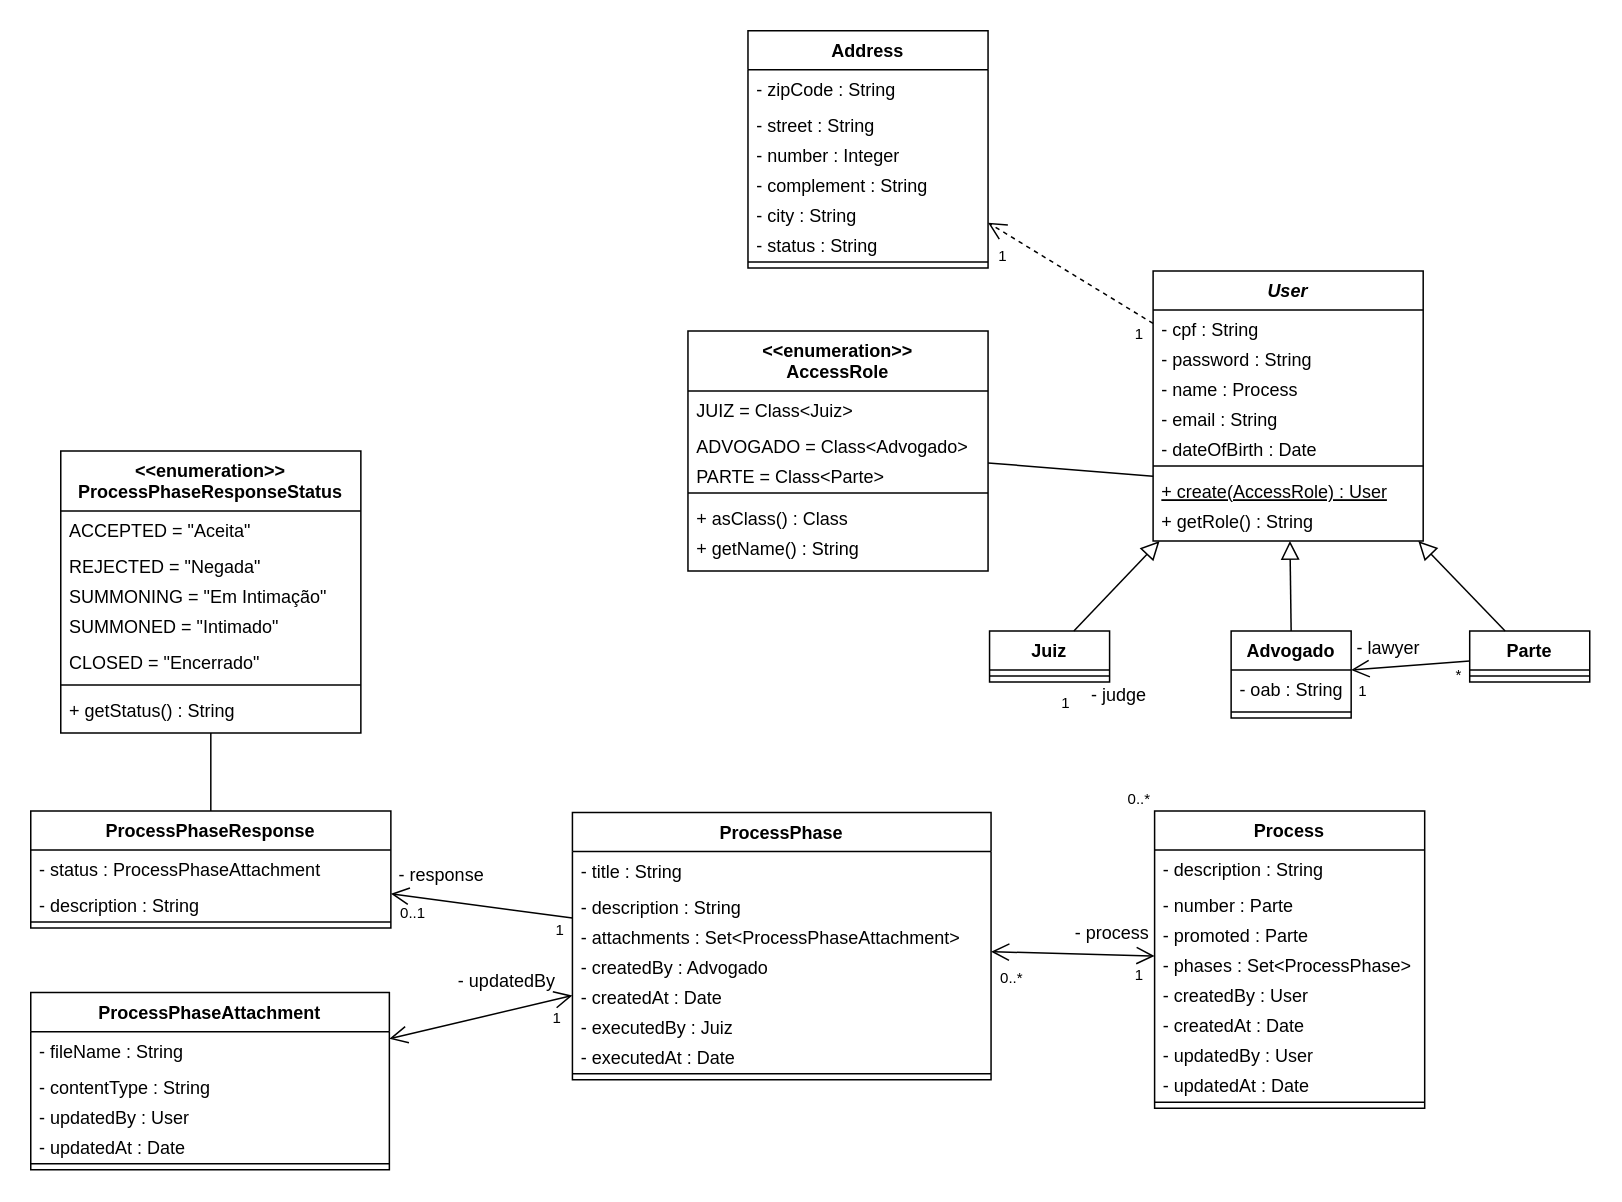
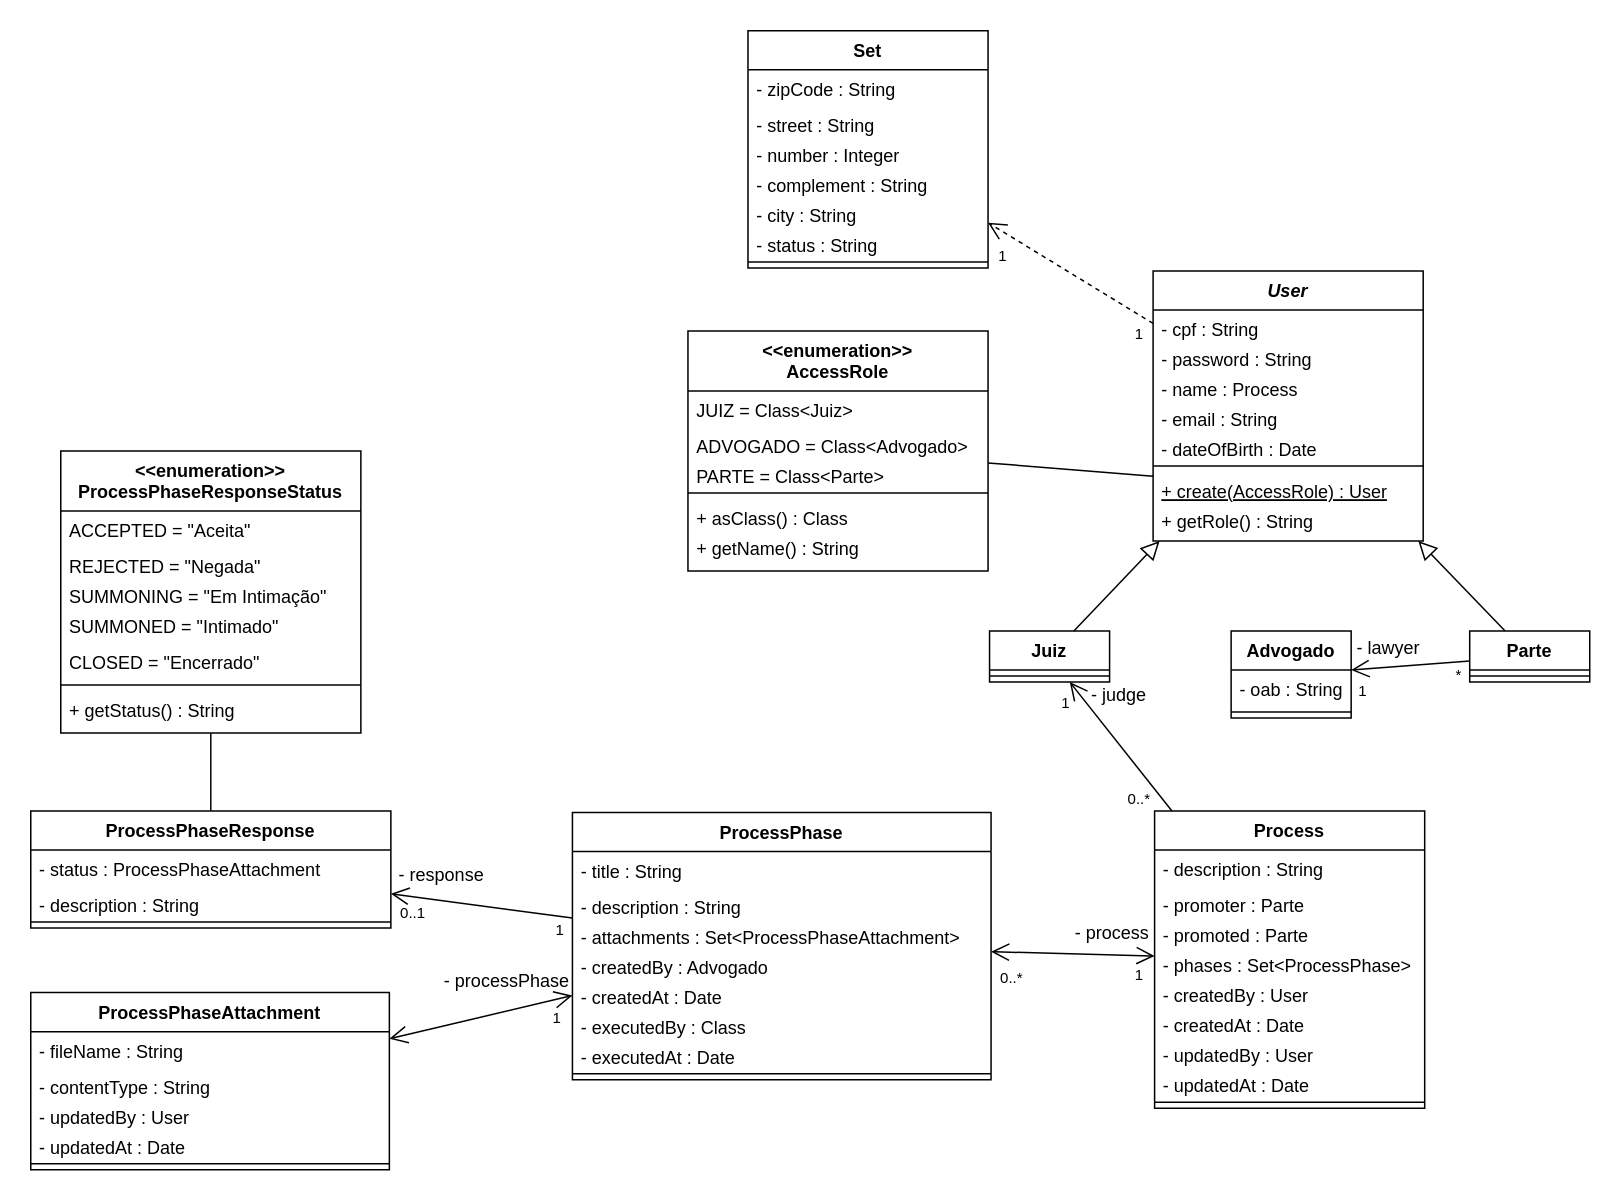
(867, 51) -> (867, 51)
(1290, 595) -> none
none -> (1122, 748)
(1234, 906) -> (1244, 906)
(507, 982) -> (507, 982)
(665, 1028) -> (670, 1028)
